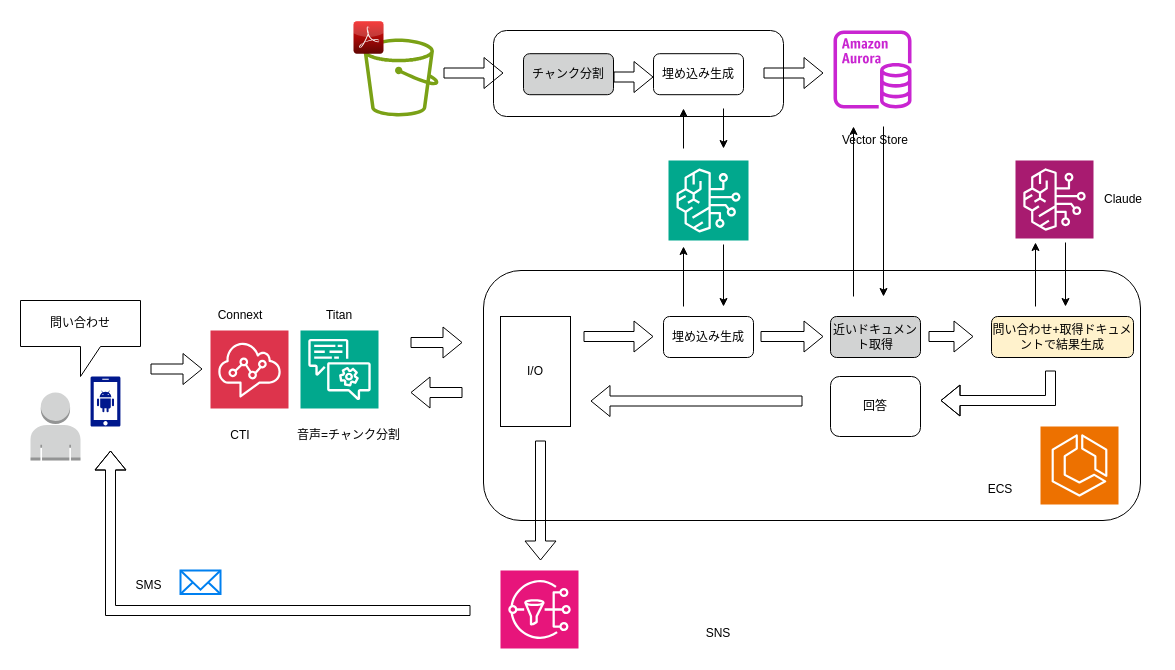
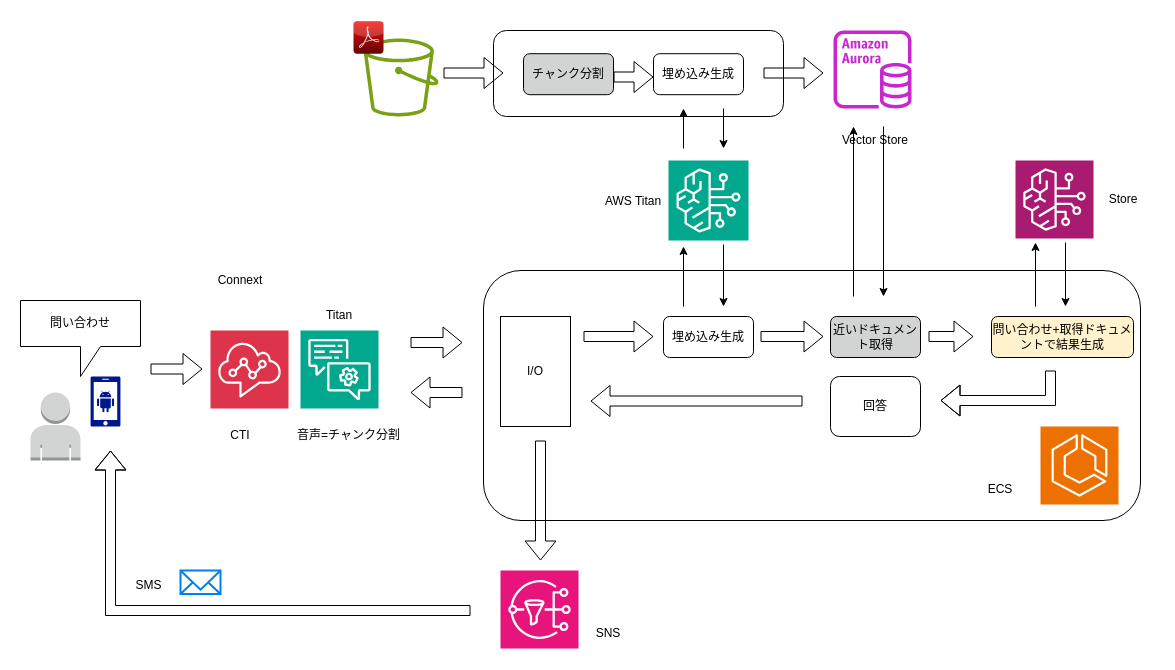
(1124, 200) -> (1124, 200)
none -> (634, 202)
(241, 316) -> (241, 281)
(719, 634) -> (609, 634)
